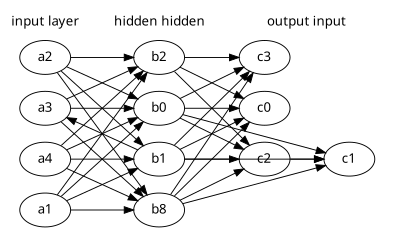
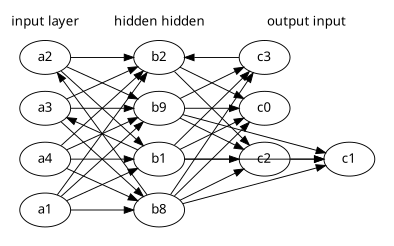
(207, 57) -> (219, 57)
(159, 108) -> (159, 108)
(95, 124) -> (95, 123)
